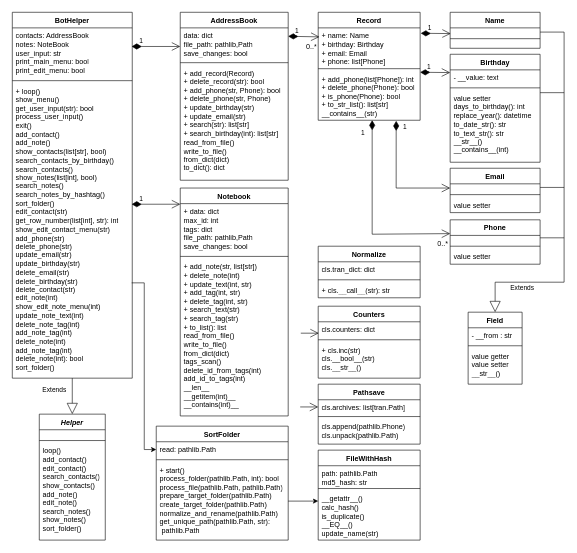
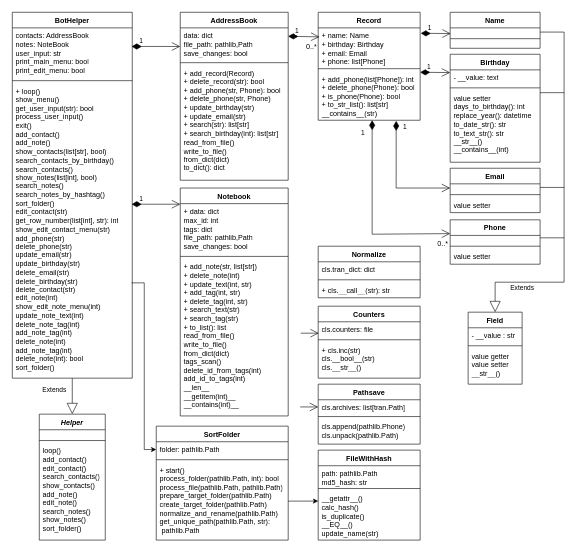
(354, 330) -> (353, 330)
(496, 341) -> (496, 341)
(192, 450) -> (195, 450)
